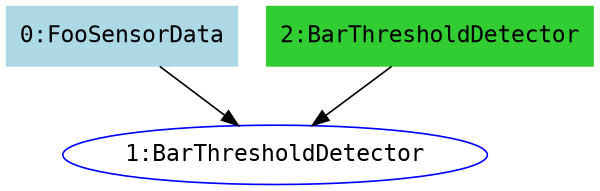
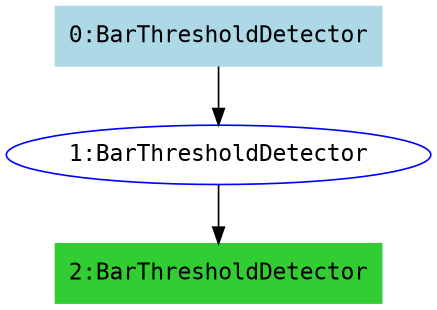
(122, 36) -> (219, 36)
(359, 91) -> (219, 206)
